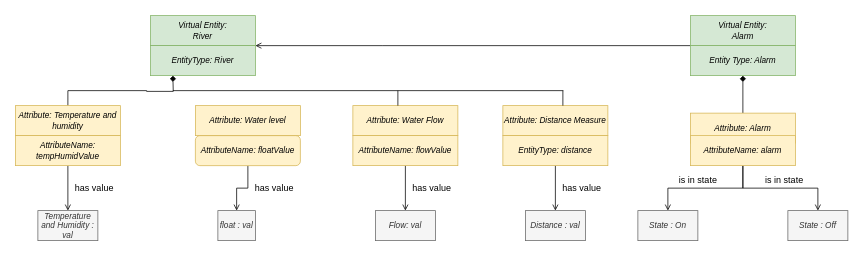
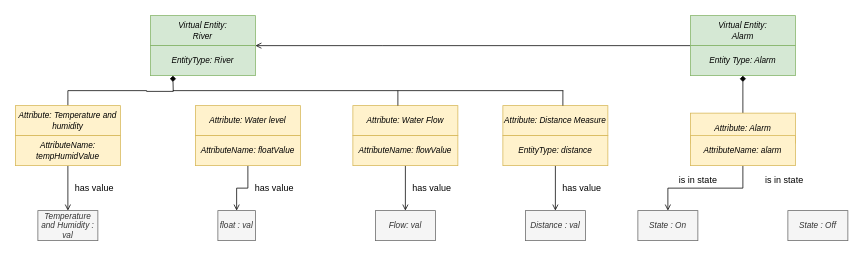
(248, 150) -> (248, 150)
(790, 188) -> none
